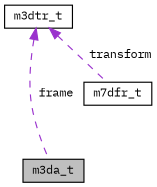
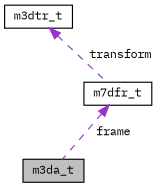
(31, 101) -> (82, 137)
